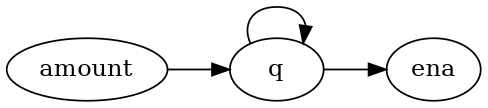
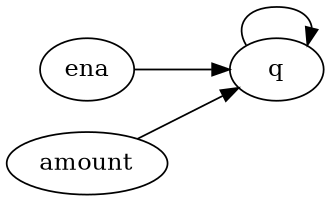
(346, 70) -> (173, 70)
